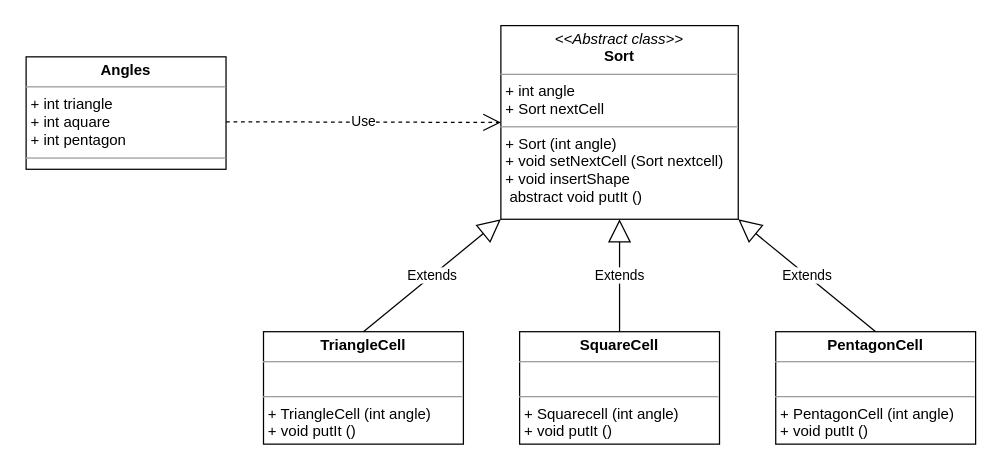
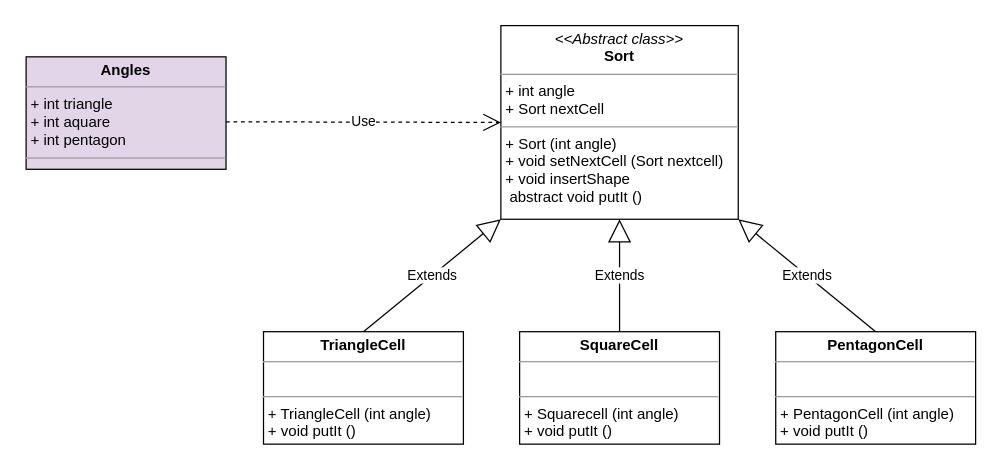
(126, 113) -> (126, 113)
